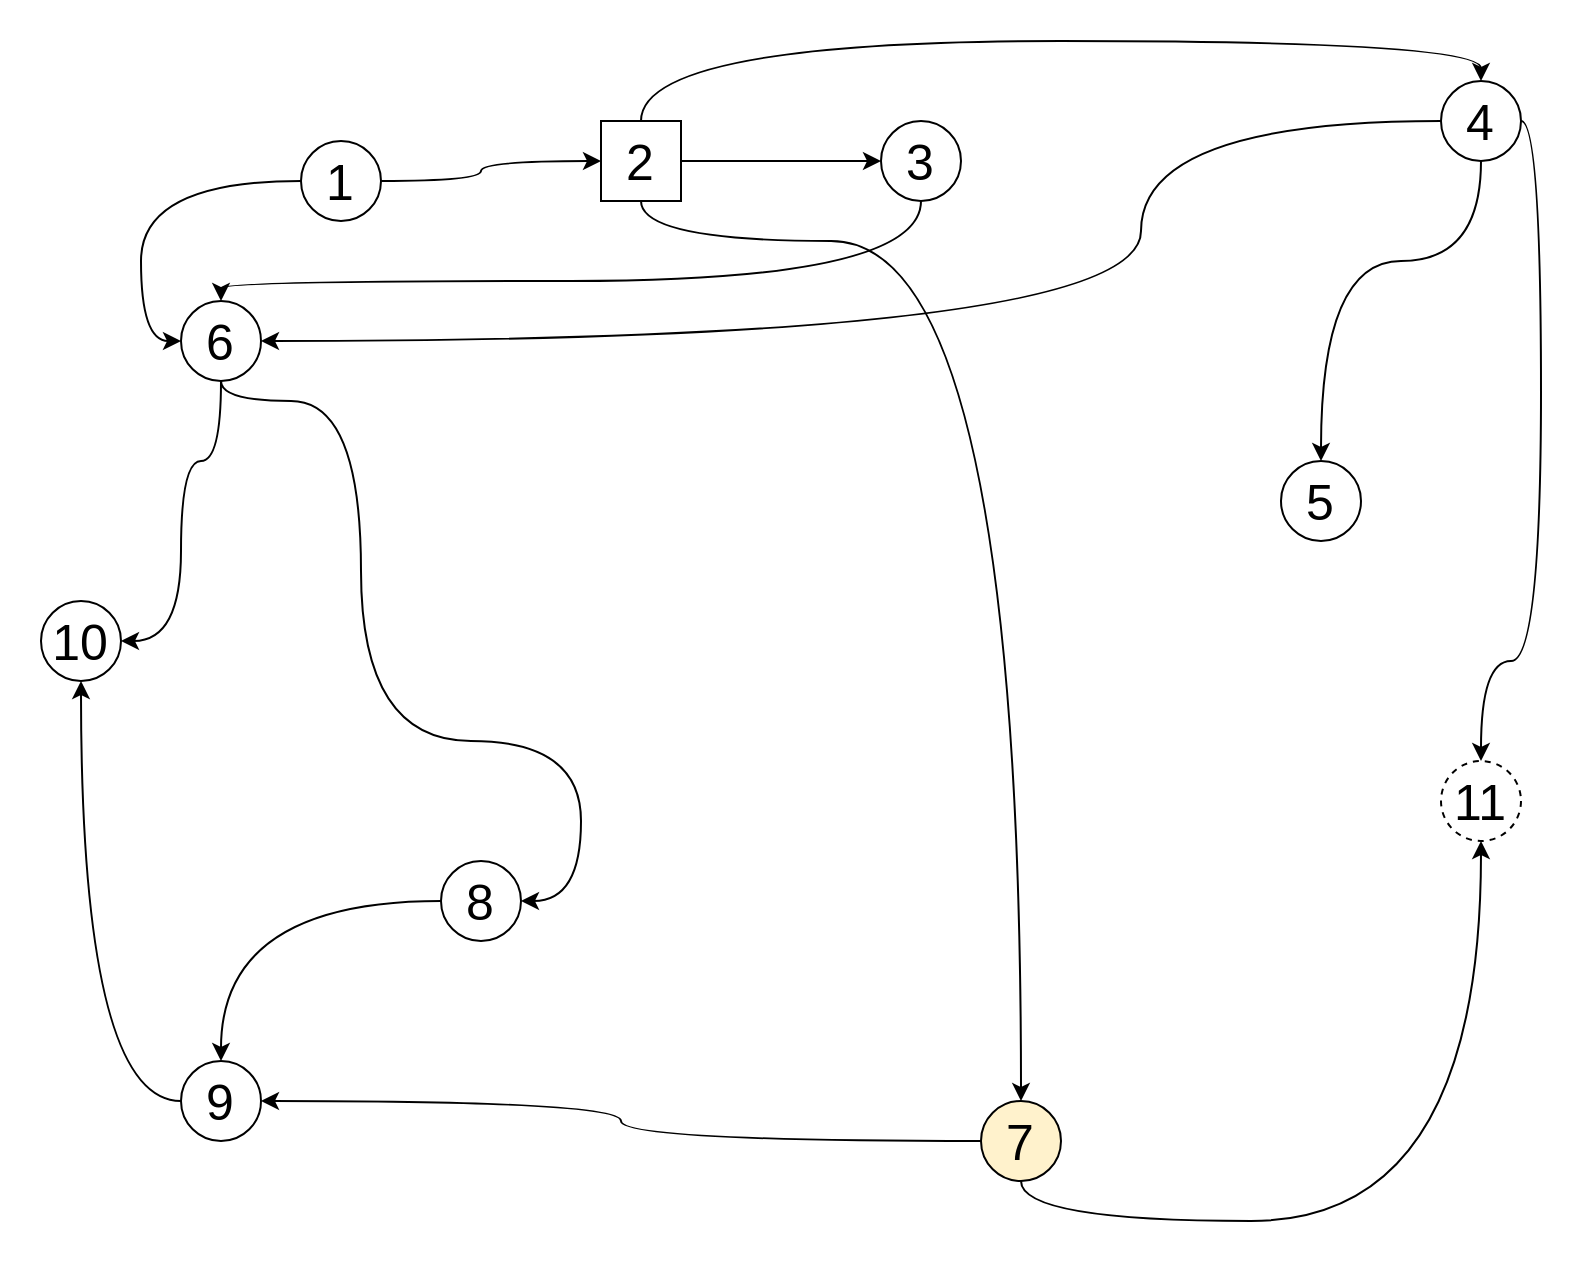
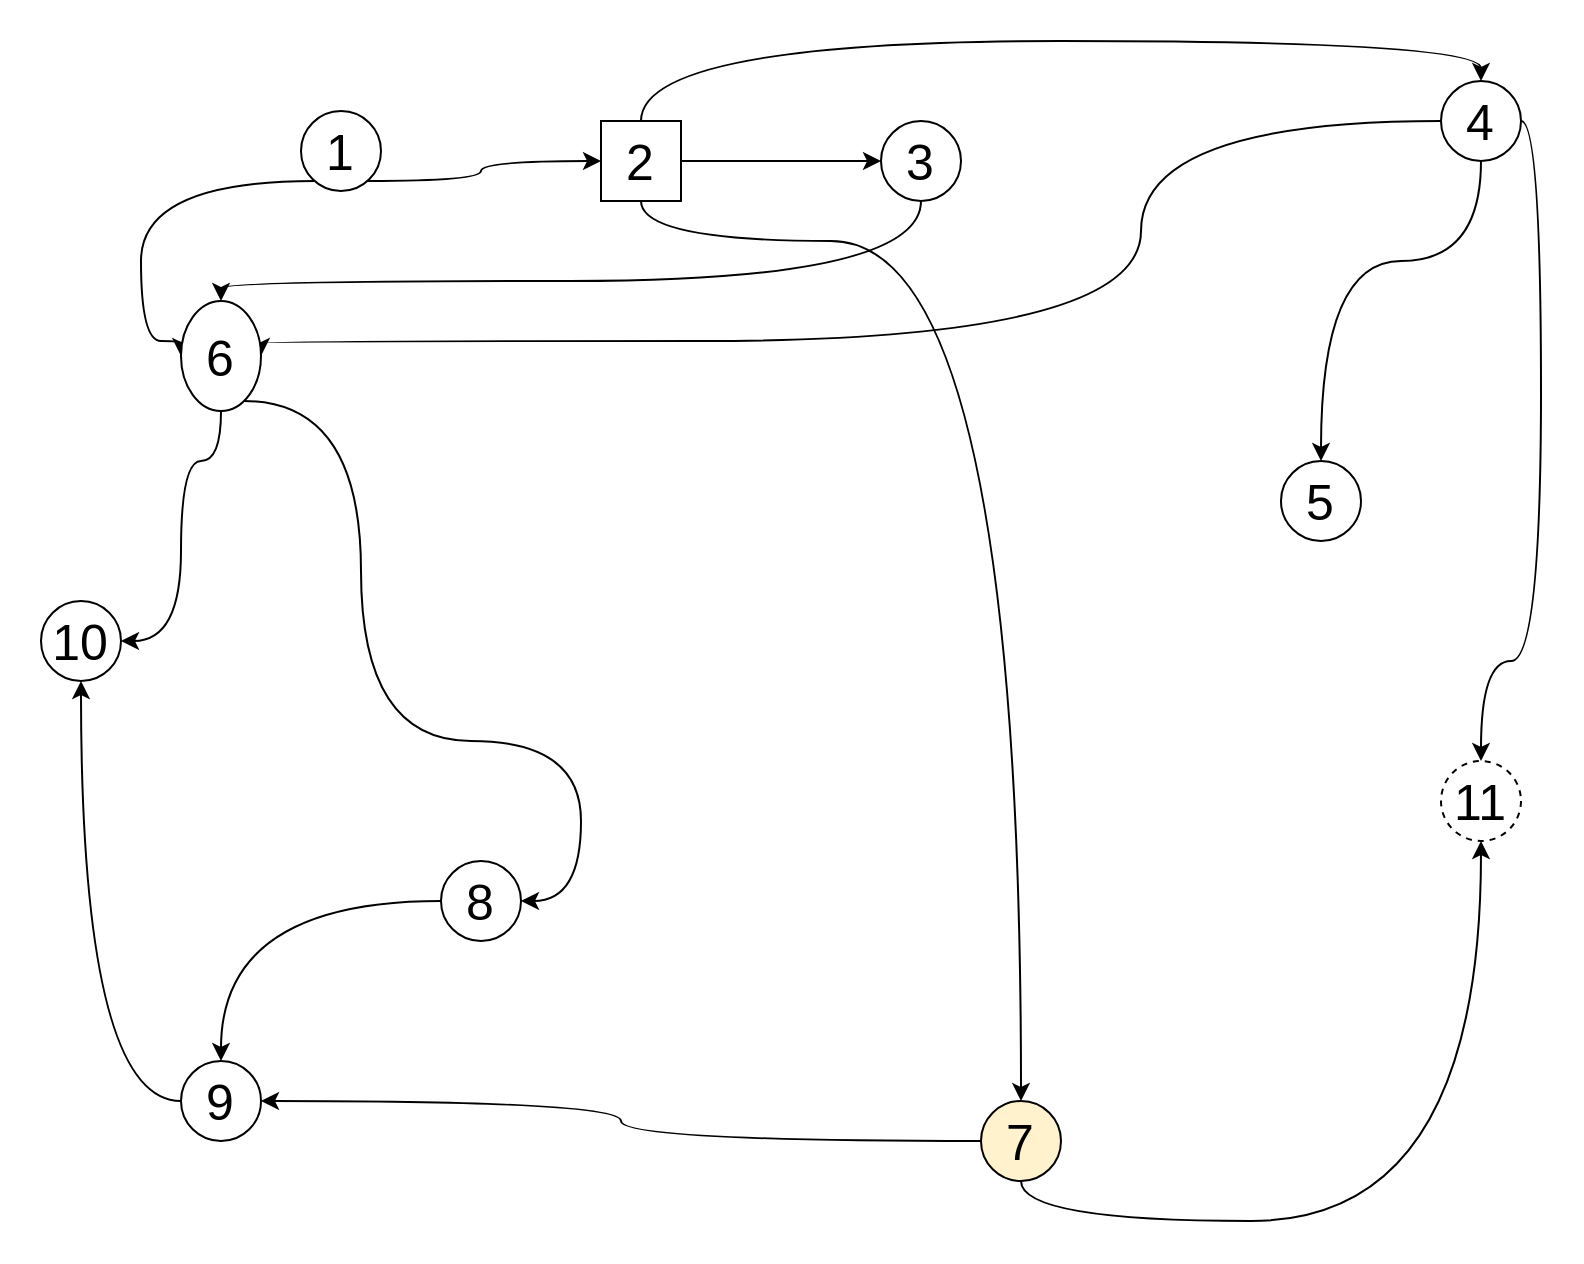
(341, 181) -> (341, 151)
(221, 341) -> (221, 356)
